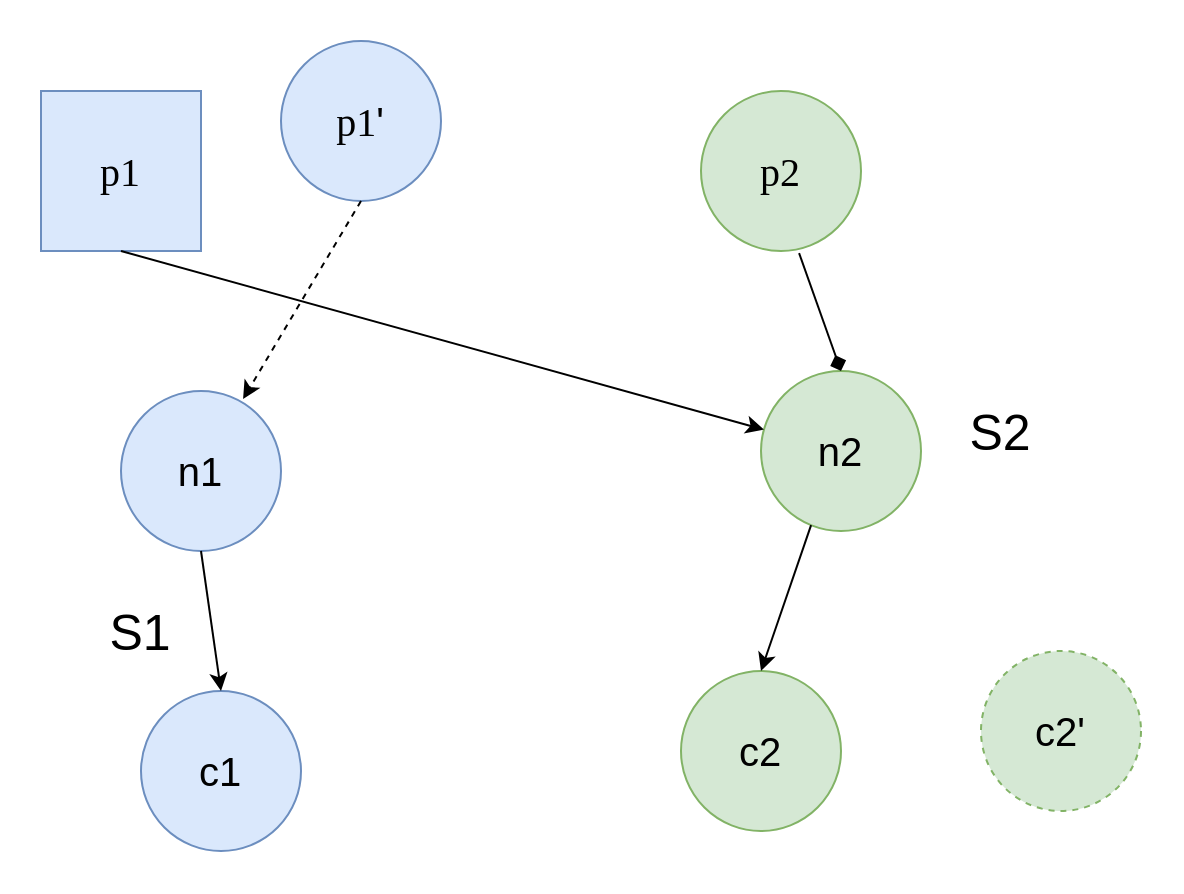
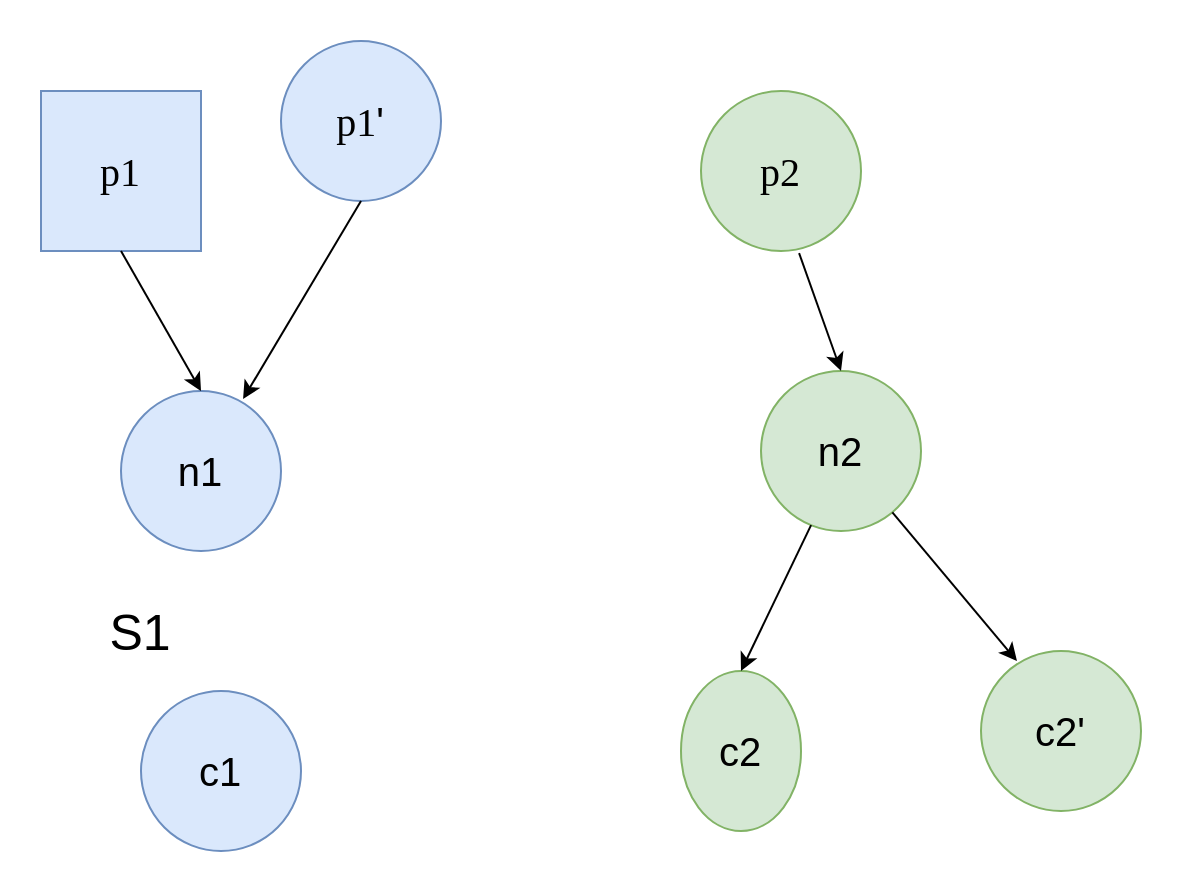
(305, 295) -> (305, 295)
(436, 339) -> (158, 315)
(835, 355) -> (836, 356)
(1001, 431) -> none
none -> (950, 581)
(210, 615) -> none
(1061, 731) -> (1061, 731)
(761, 751) -> (741, 751)
